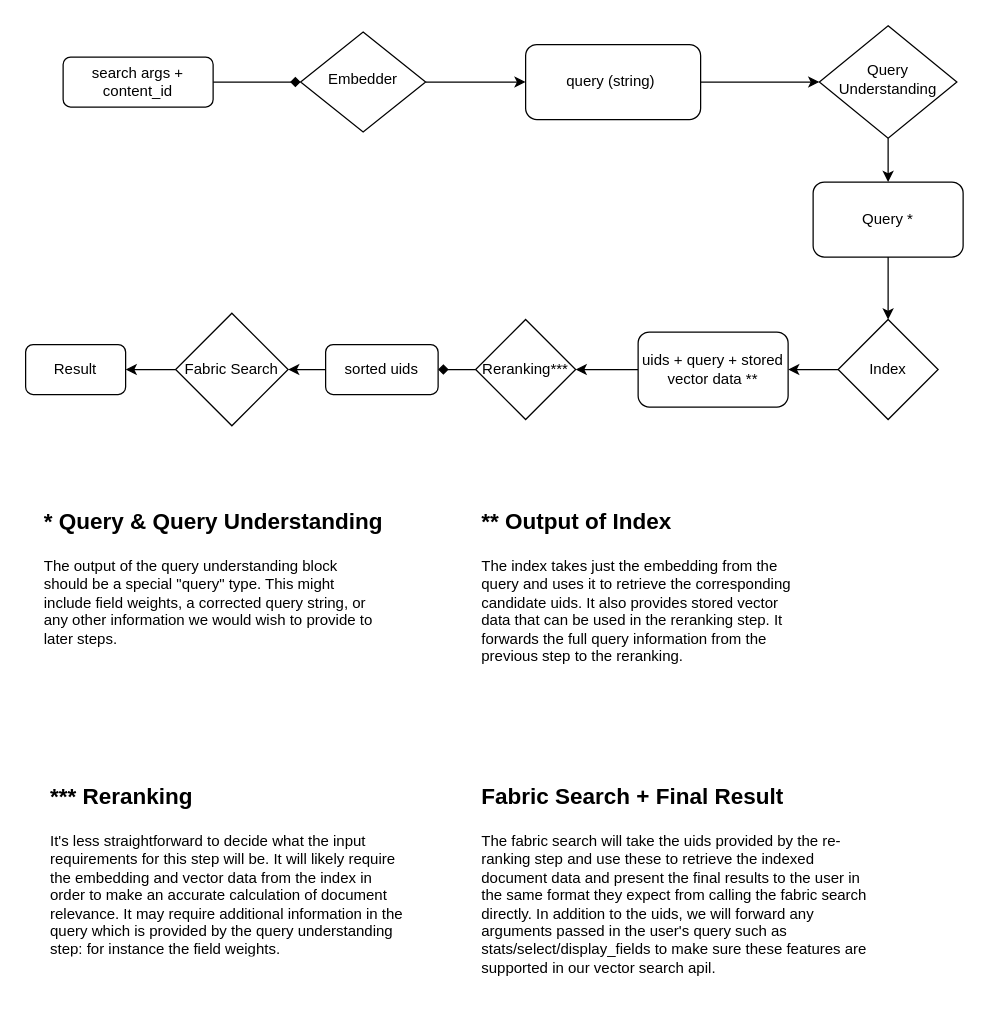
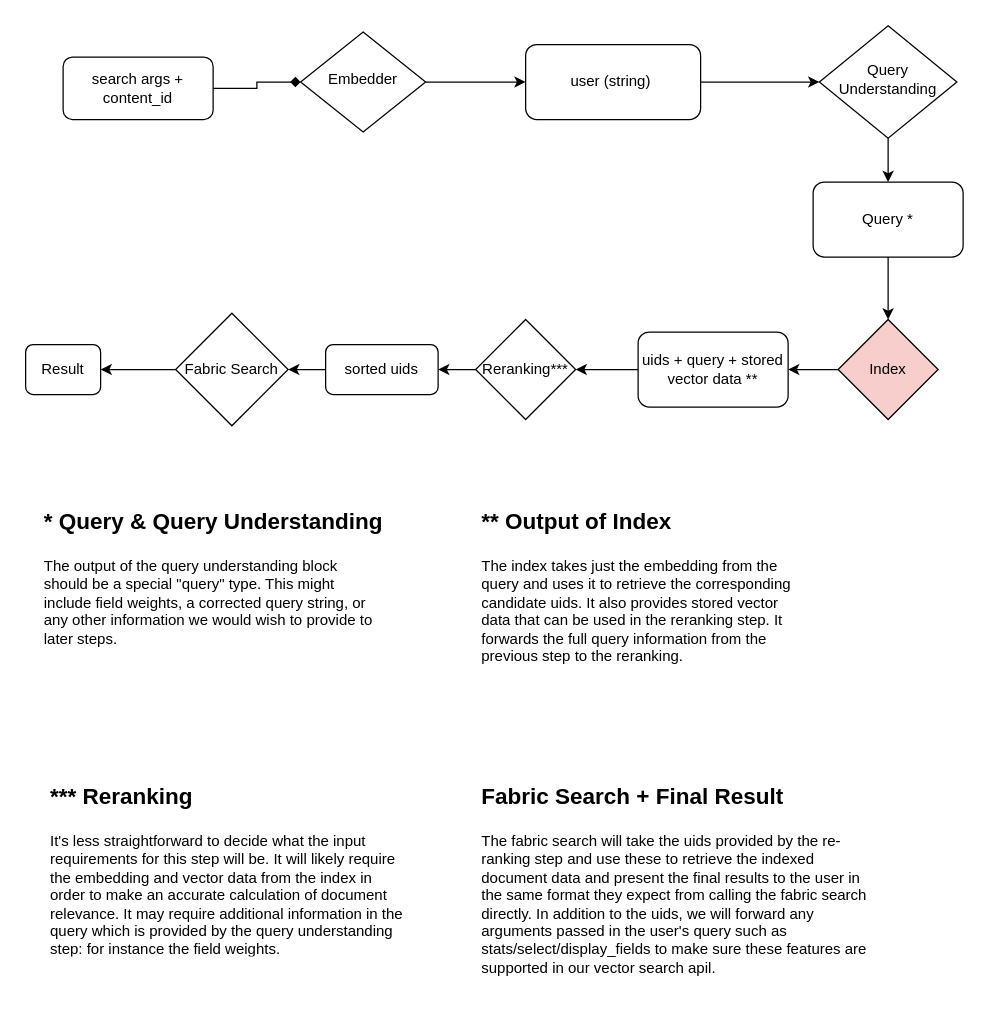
(138, 82) -> (138, 88)
(613, 82) -> (613, 82)
(76, 369) -> (63, 369)
(449, 369) -> (448, 369)
(888, 369) -> (888, 369)
